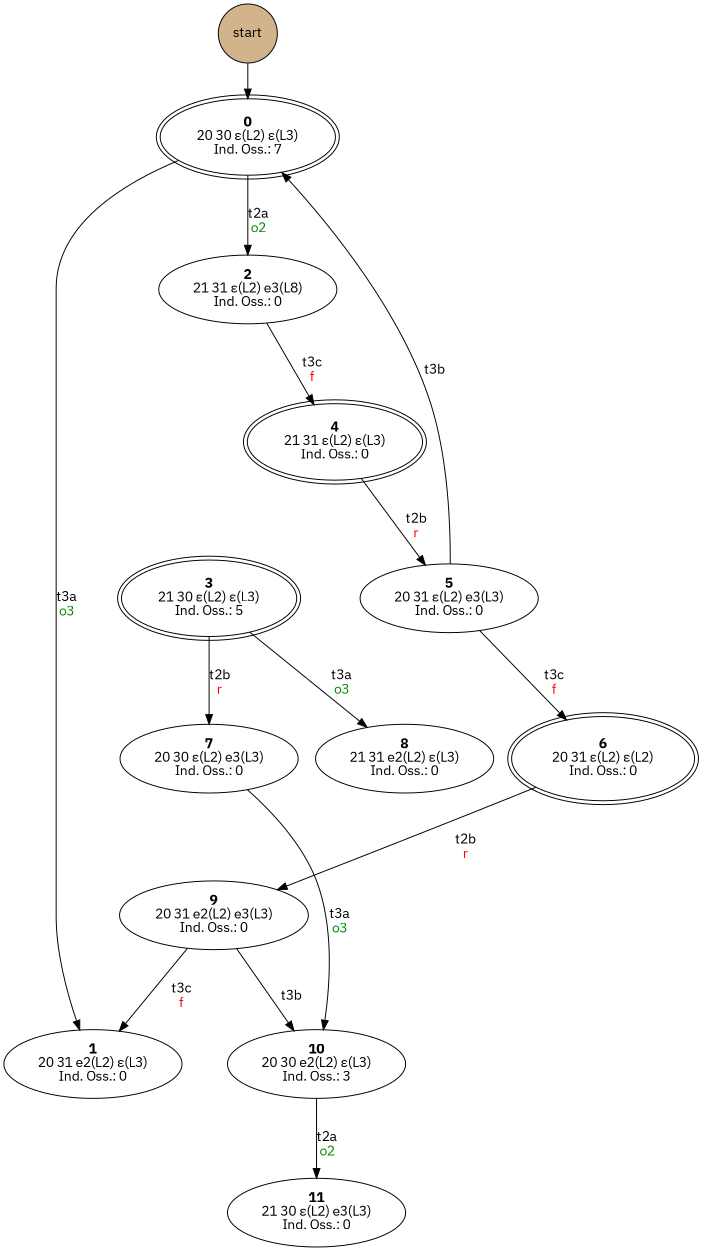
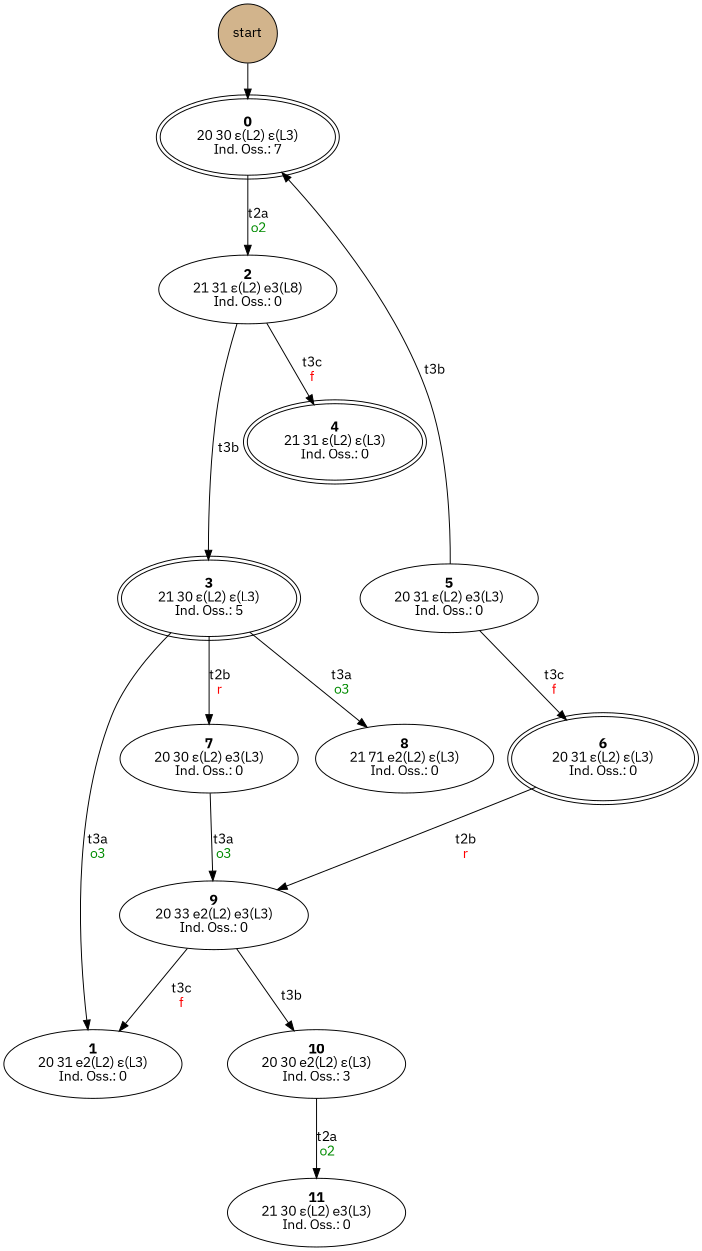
none -> (214, 436)
(390, 518) -> none
(56, 562) -> (87, 815)
(405, 758) -> (405, 758)
(603, 758) -> (603, 758)
(320, 893) -> (211, 832)
(214, 914) -> (214, 914)
